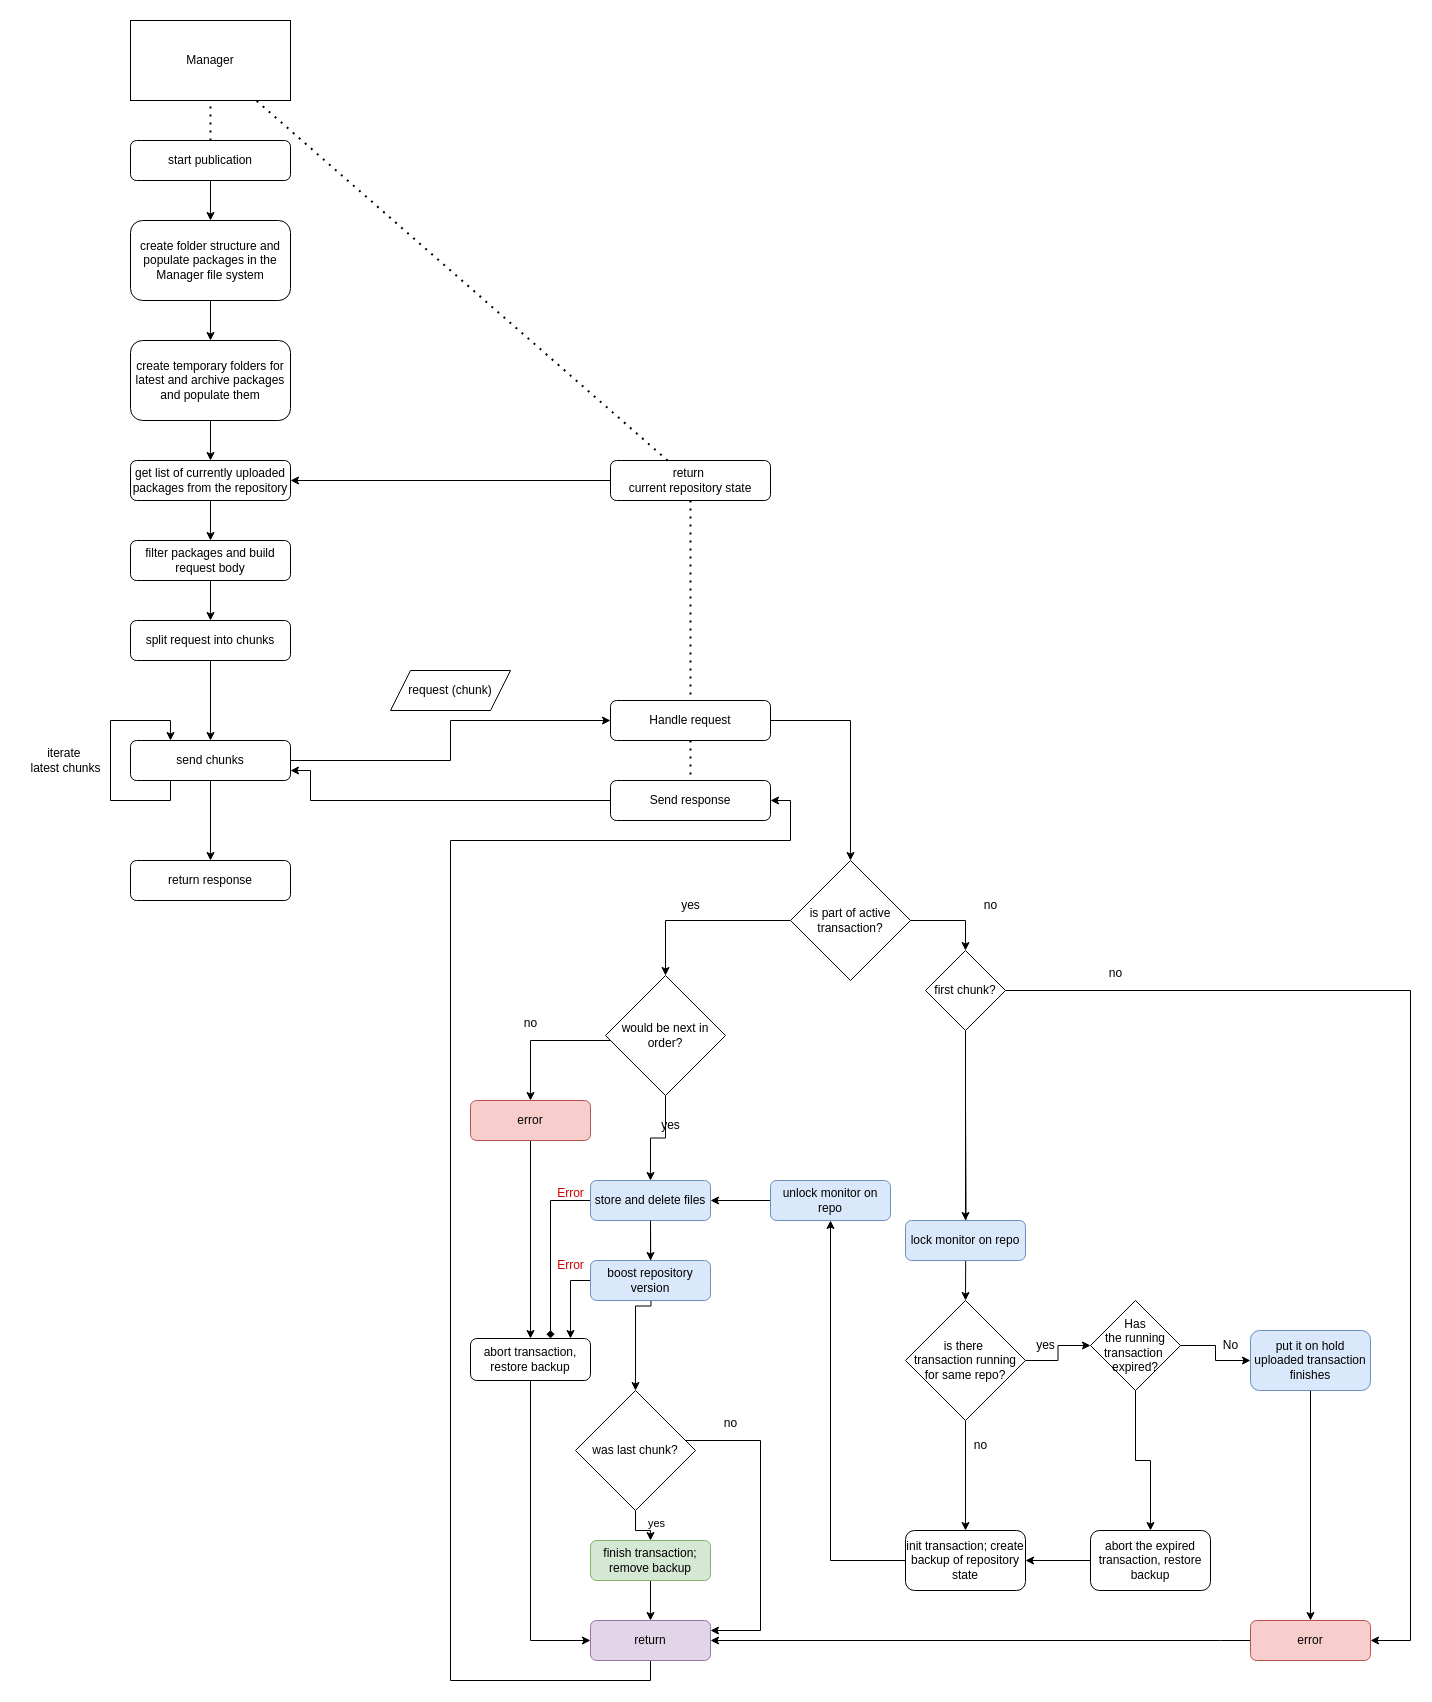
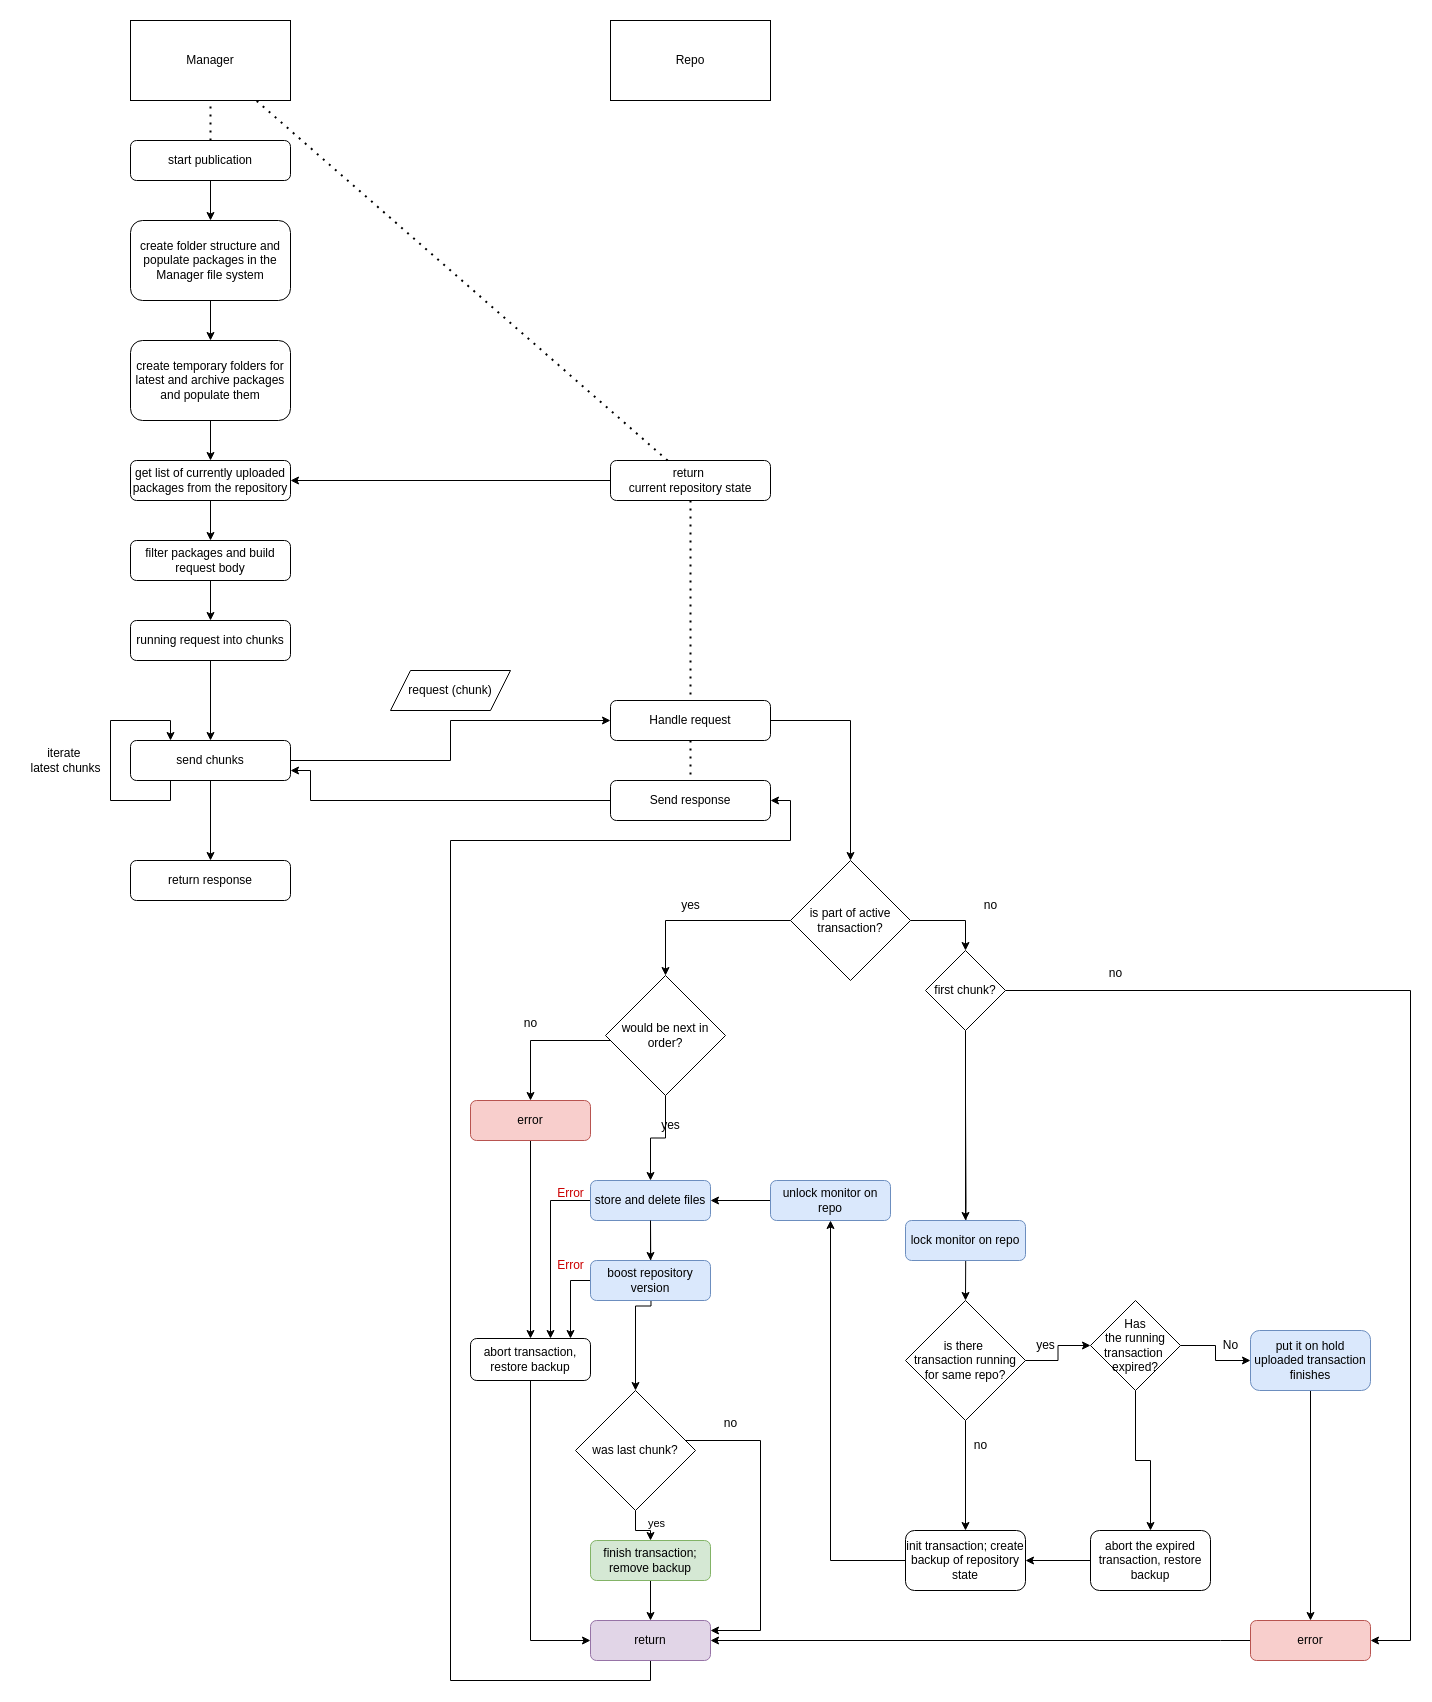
none -> (691, 61)
(211, 641) -> (211, 641)
(551, 1330) -> (551, 1330)
